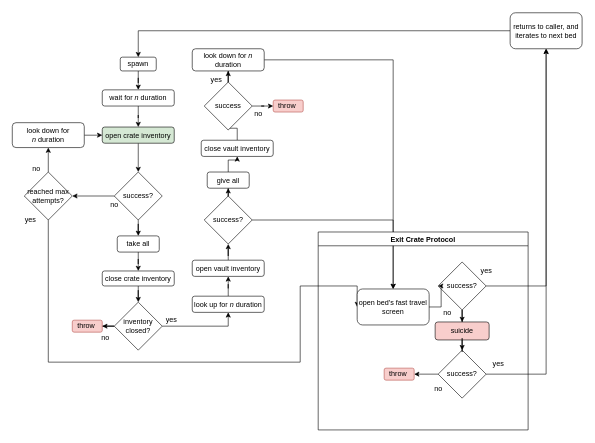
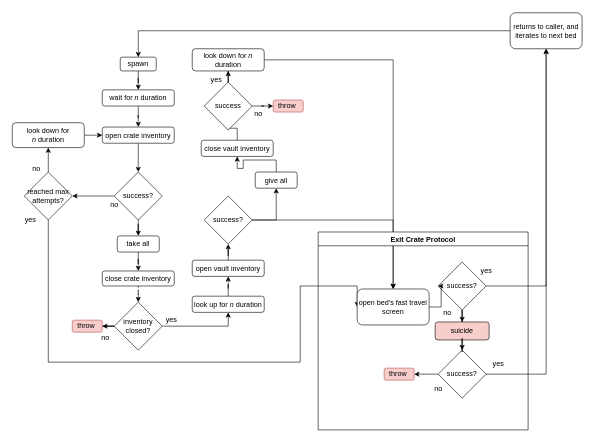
(138, 135) -> (138, 135)
(228, 180) -> (276, 180)
(138, 297) -> (138, 297)
